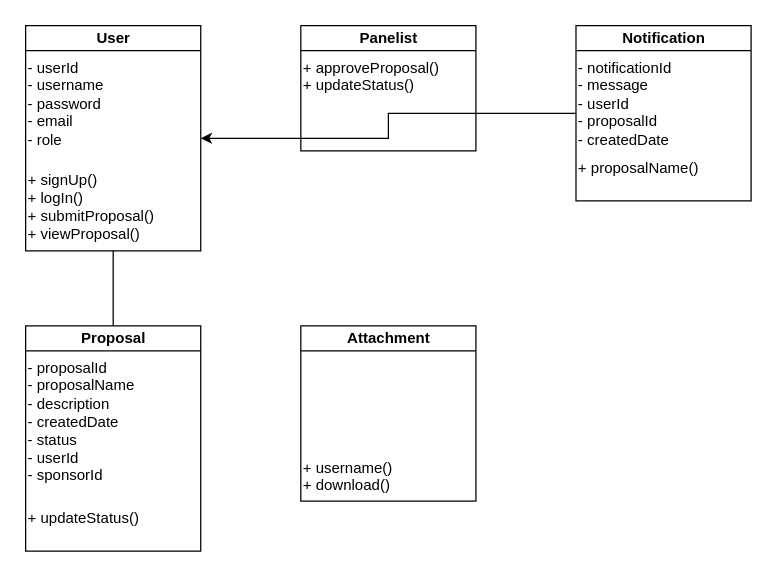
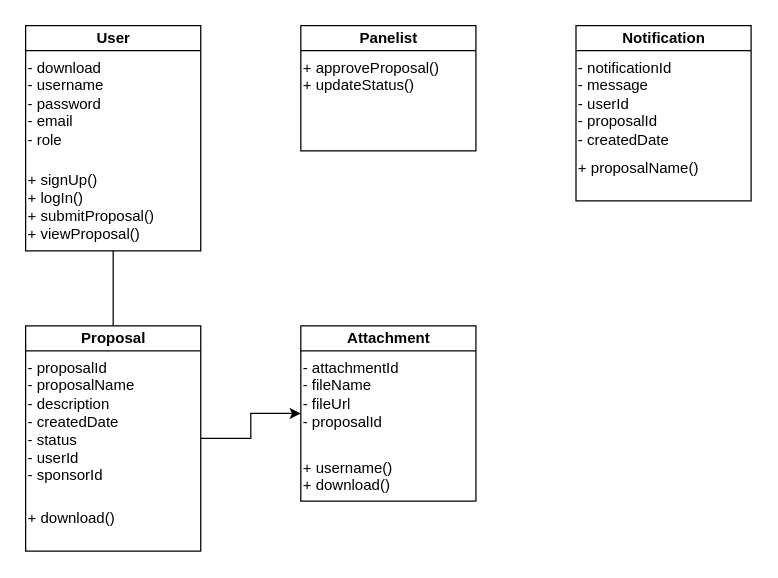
(68, 104) -> (68, 104)
(388, 123) -> none
none -> (388, 401)
none -> (251, 429)
(93, 518) -> (75, 518)
